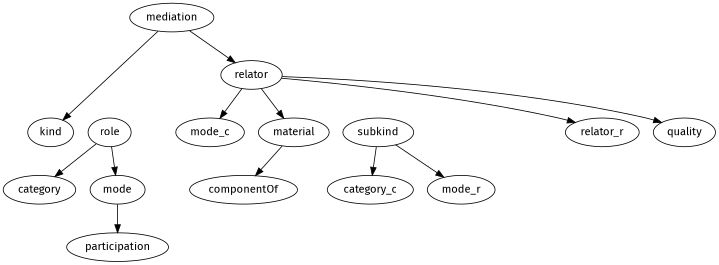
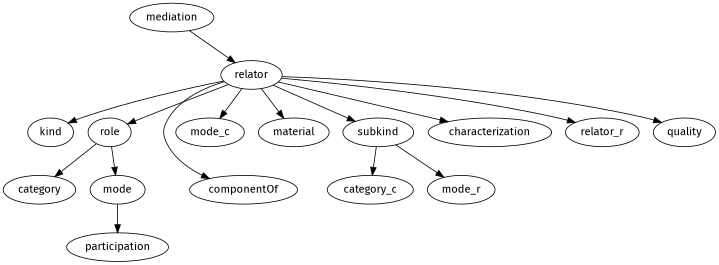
(113, 73) -> (149, 98)
none -> (310, 102)
none -> (170, 107)
none -> (490, 132)
(271, 158) -> (167, 121)
